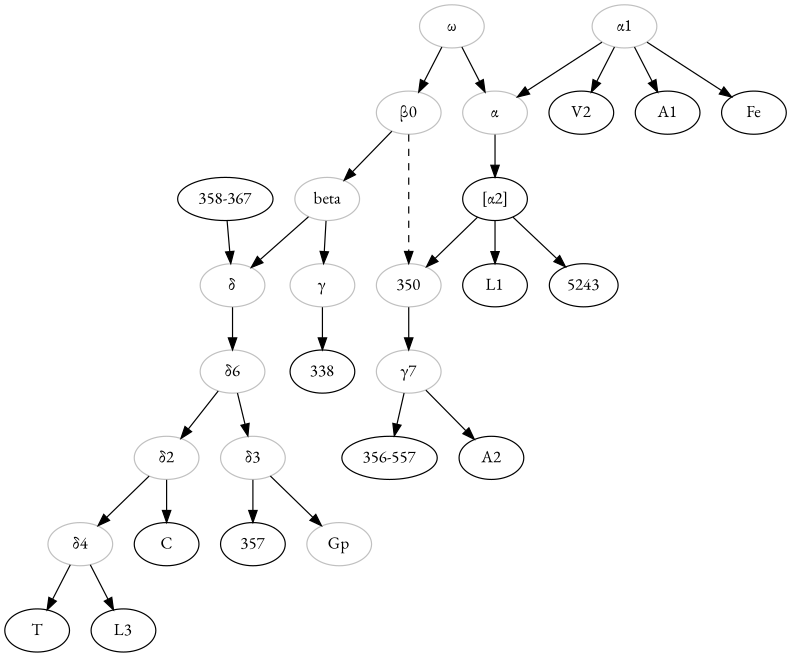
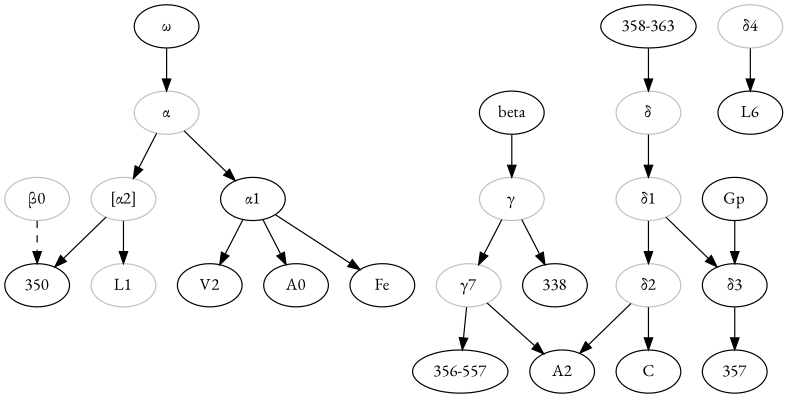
(452, 26) -> (167, 26)
(624, 26) -> (253, 199)
(433, 64) -> none
(565, 66) -> (205, 152)
(668, 113) -> (296, 285)
(372, 152) -> none
(225, 199) -> (648, 26)
(327, 199) -> (512, 113)
(495, 199) -> (123, 199)
(284, 238) -> none
(409, 285) -> (37, 285)
(495, 285) -> (123, 285)
(584, 285) -> none
(409, 323) -> (493, 237)
(233, 372) -> (648, 199)
(253, 458) -> (735, 285)
(128, 497) -> (610, 324)
(292, 497) -> (735, 236)
(339, 544) -> (735, 199)
(37, 630) -> none
(123, 630) -> (750, 113)
